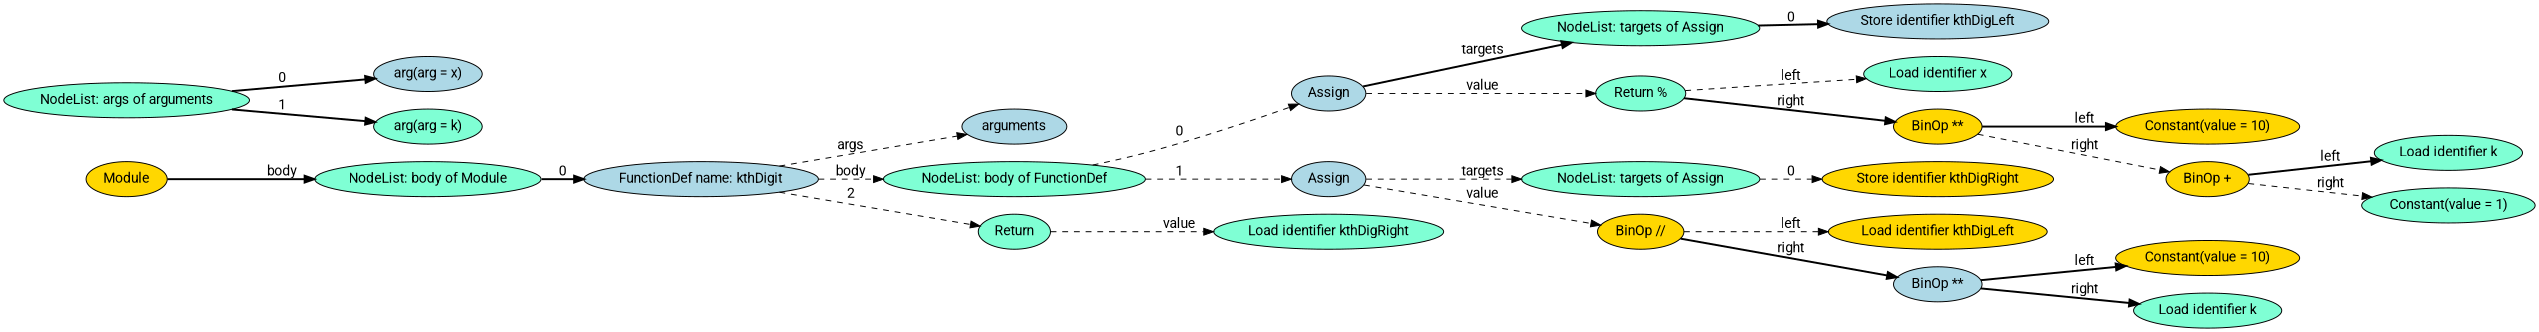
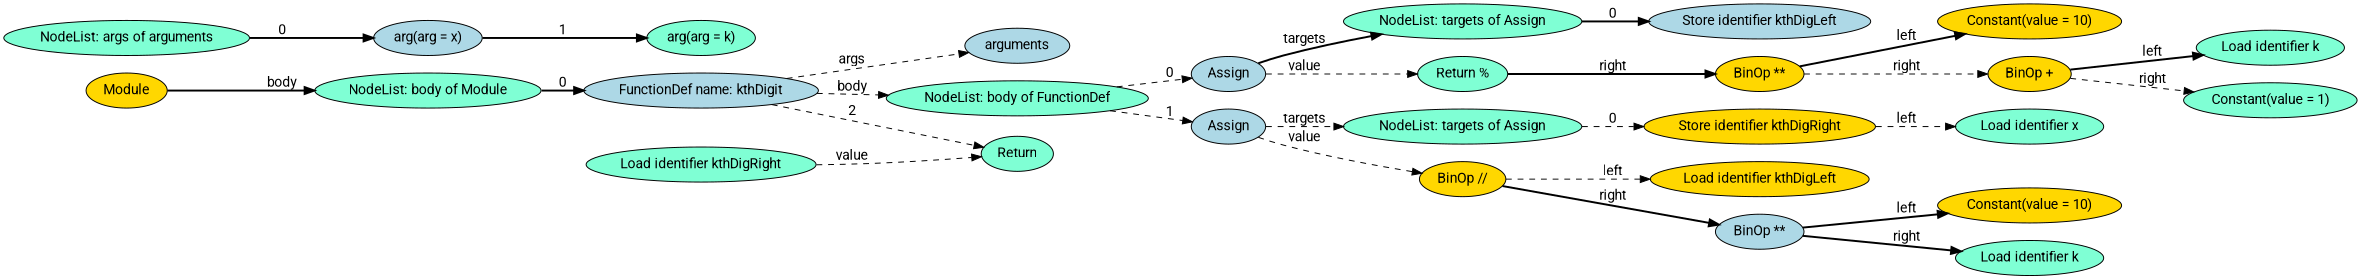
(1771, 85) -> (1911, 127)
(299, 115) -> (560, 38)
(1127, 232) -> (894, 162)
